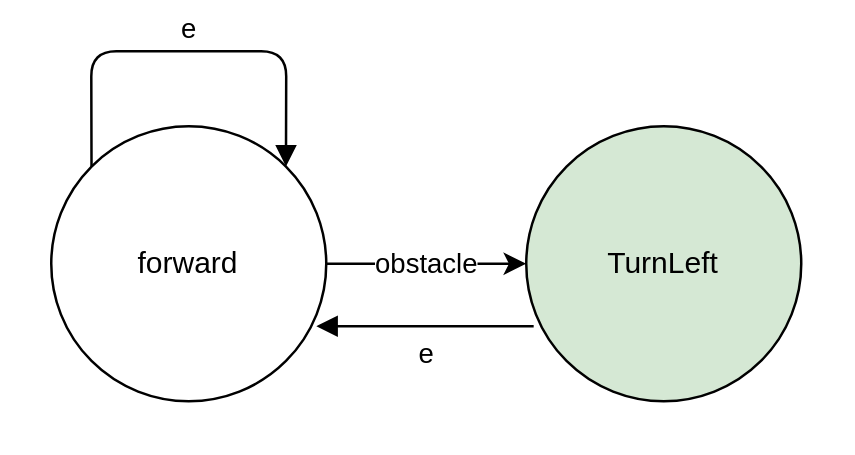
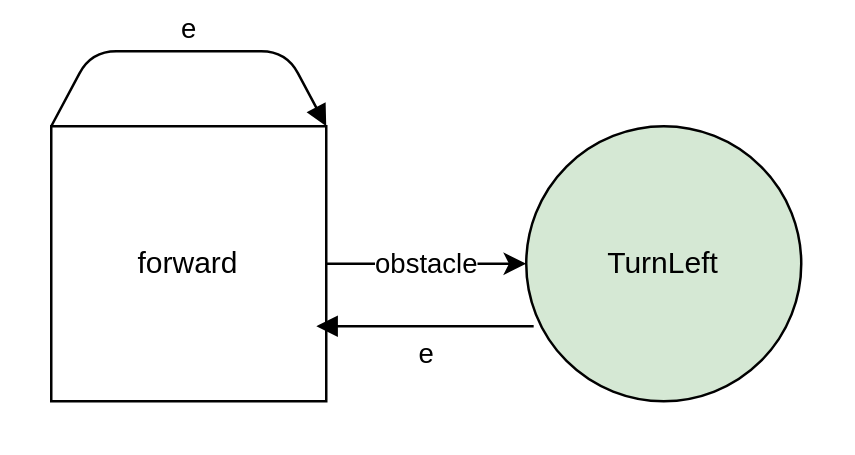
(189, 264) -> (189, 264)
